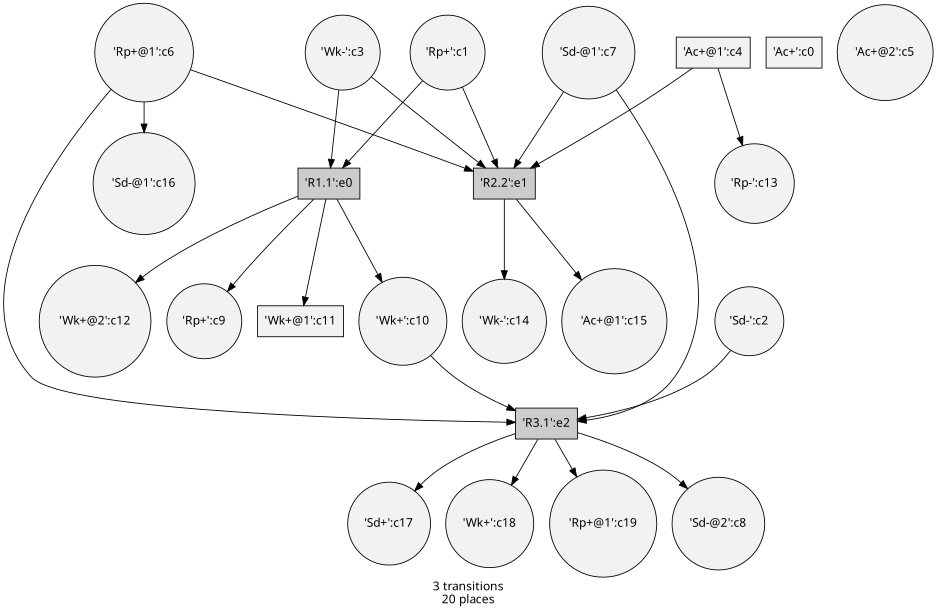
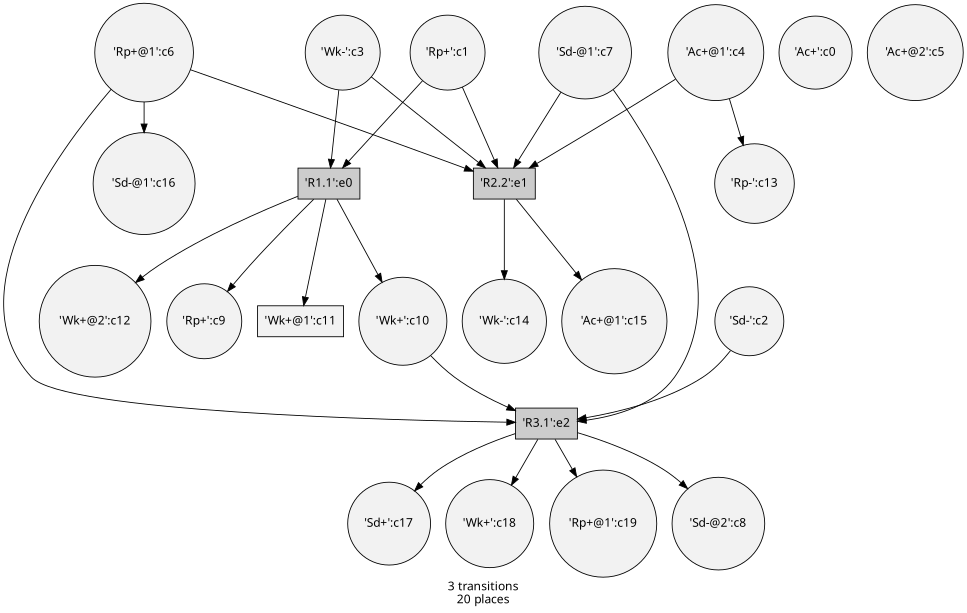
(713, 53) -> (716, 53)
(794, 53) -> (816, 53)
